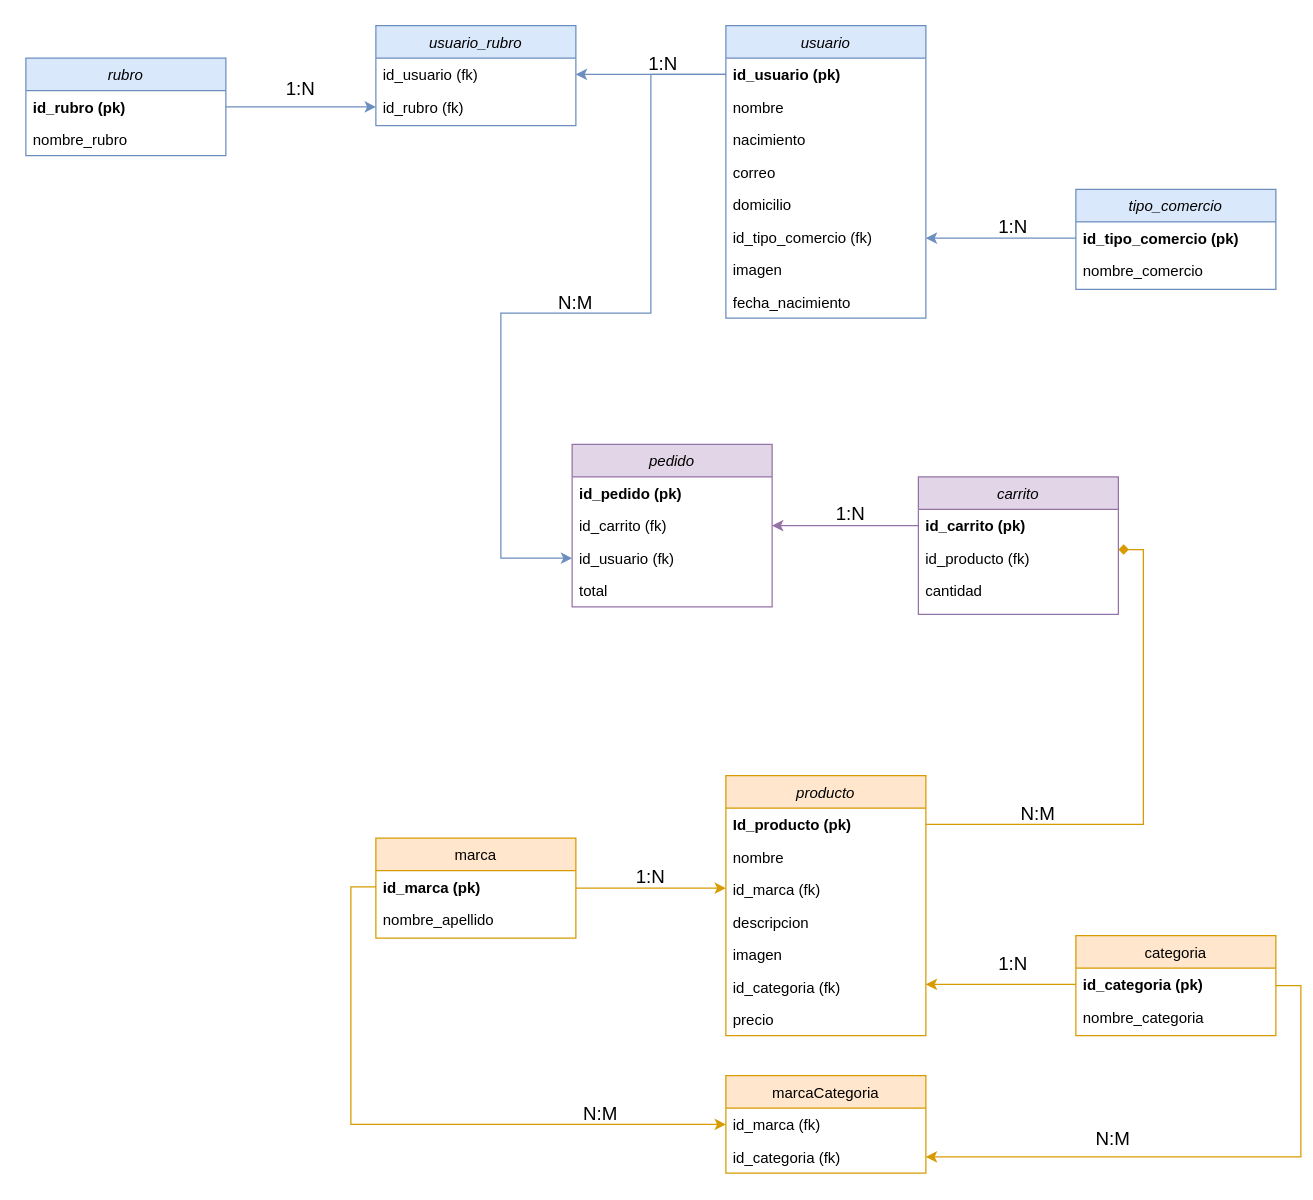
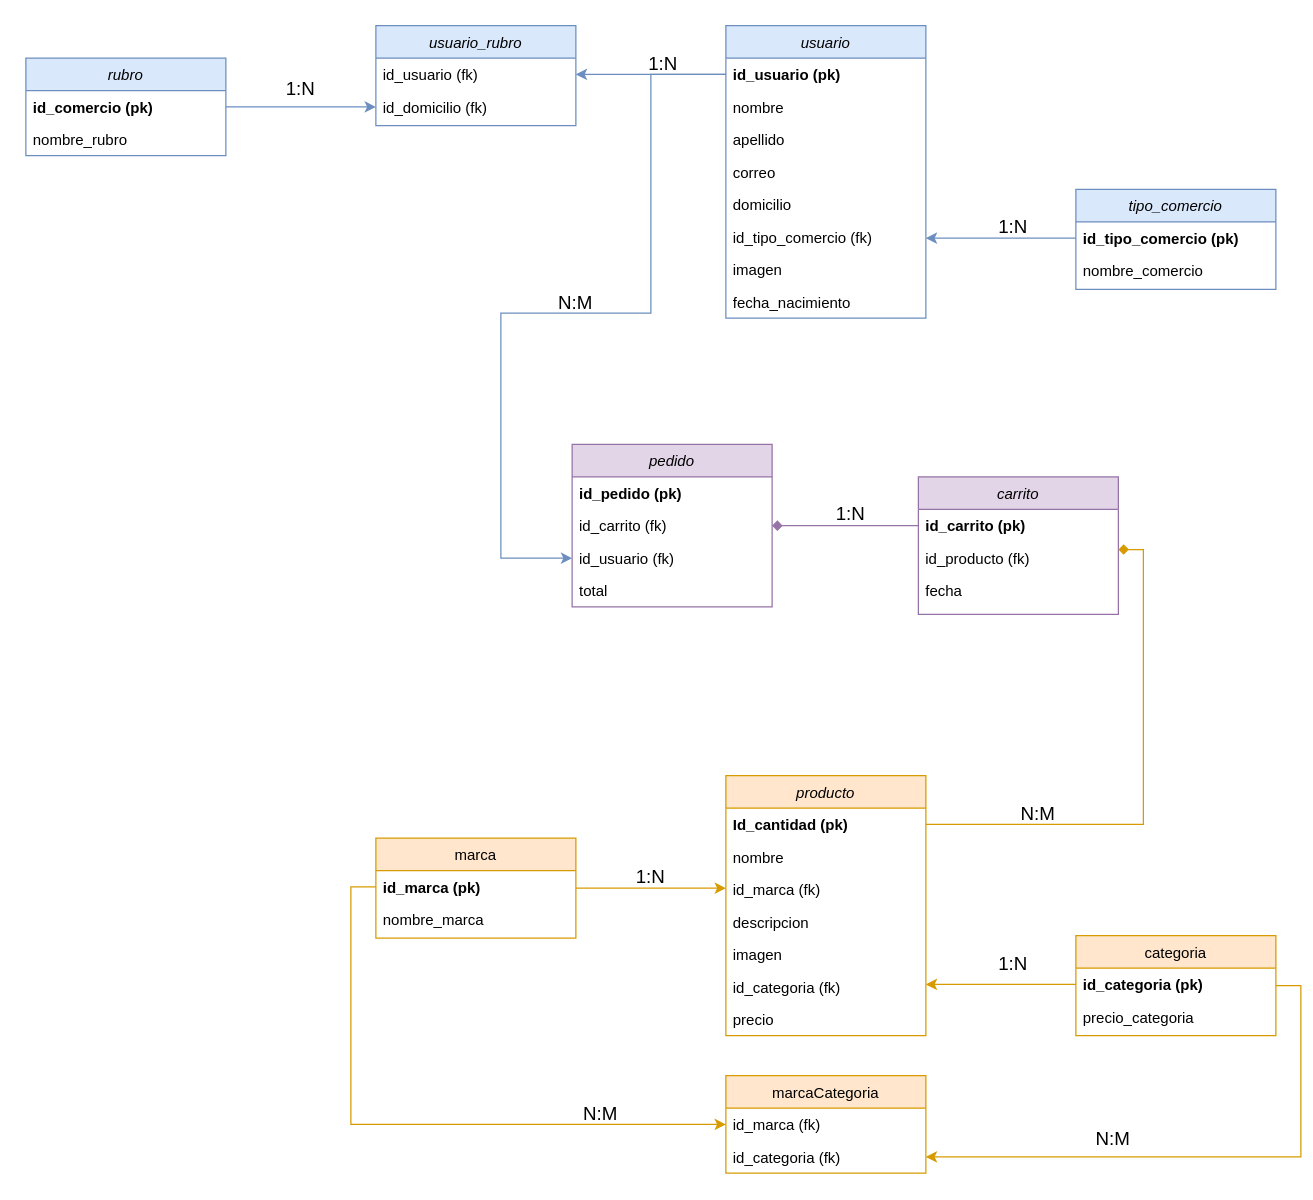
(83, 108) -> (94, 108)
(435, 108) -> (444, 108)
(771, 140) -> (760, 140)
(782, 526) -> (783, 526)
(957, 591) -> (946, 591)
(800, 825) -> (798, 825)
(440, 920) -> (433, 920)
(1148, 1018) -> (1146, 1018)
